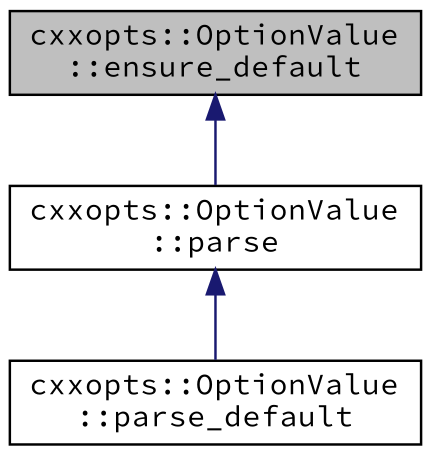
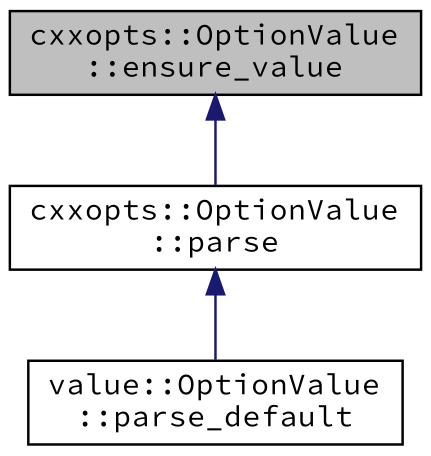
(215, 53) -> (215, 53)
(215, 403) -> (215, 403)
